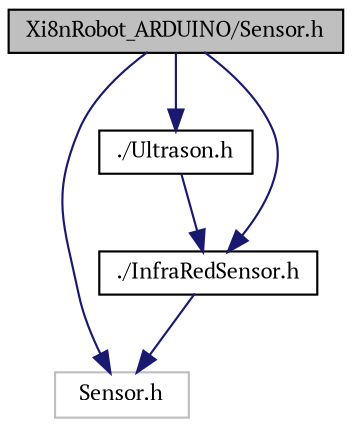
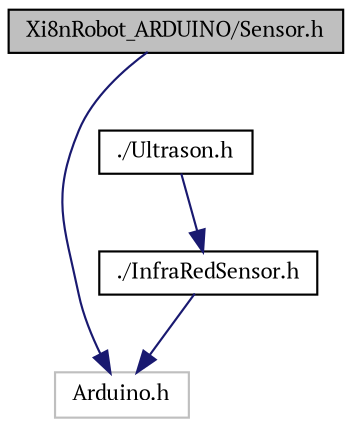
(176, 81) -> none
(274, 135) -> none
(122, 395) -> (122, 395)
